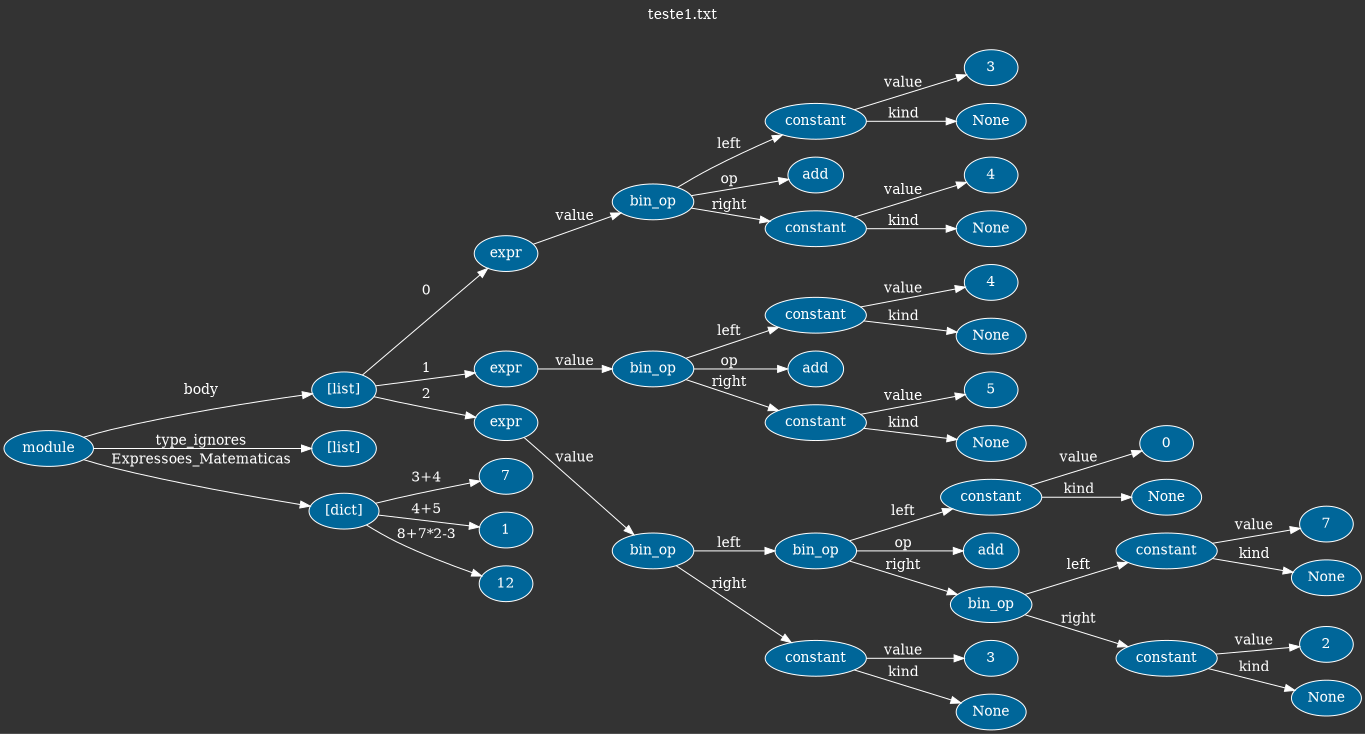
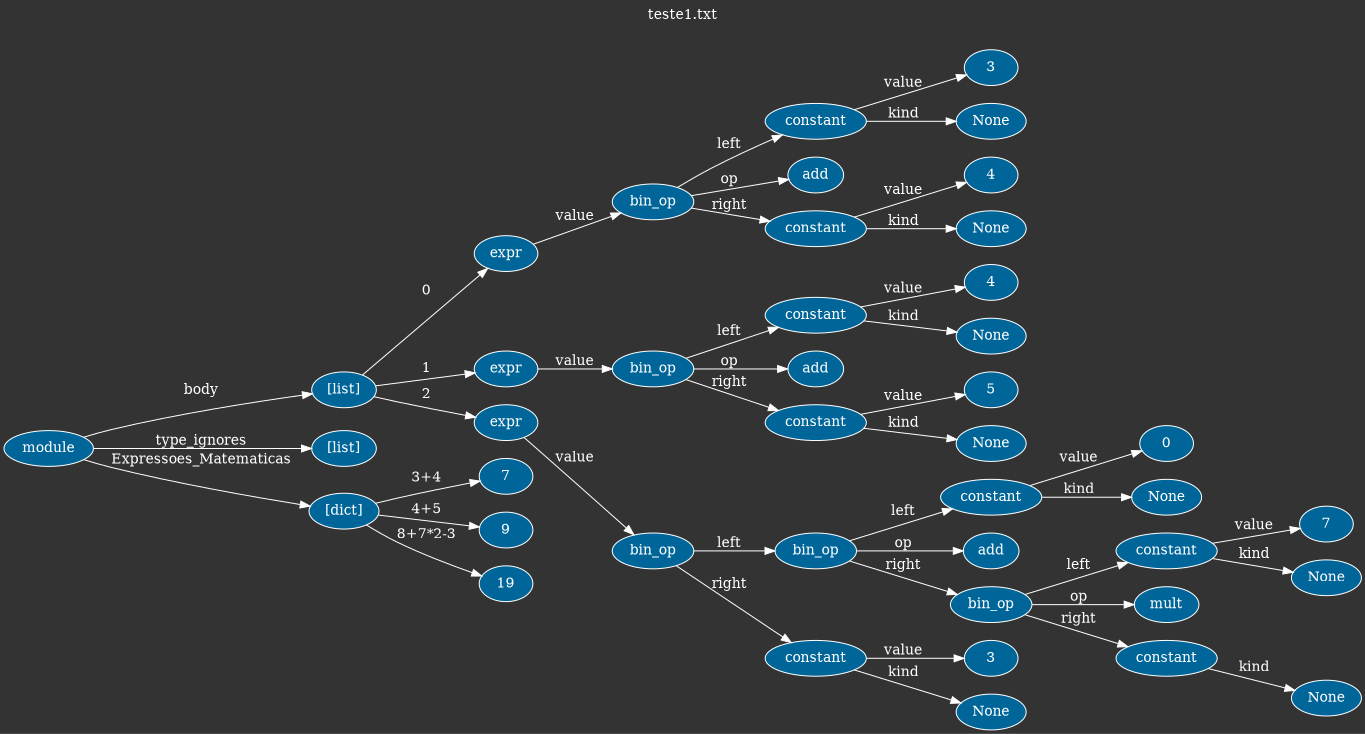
(506, 530) -> (506, 530)
(506, 584) -> (506, 584)
none -> (1167, 605)
(1326, 644) -> none
